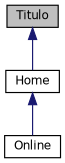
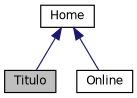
(33, 55) -> (46, 54)
